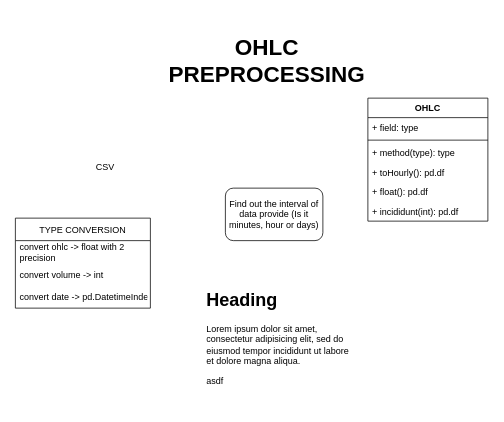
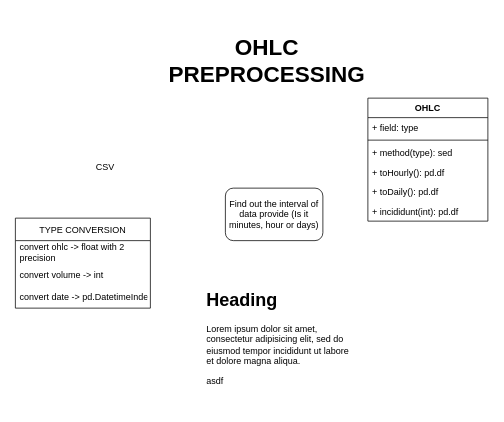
(419, 153) -> (416, 153)
(406, 192) -> (410, 192)
